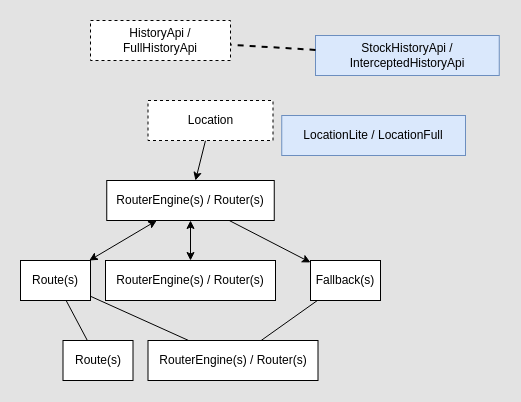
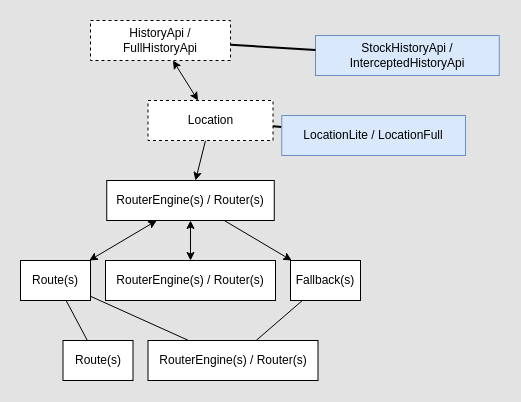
(271, 47) -> (271, 47)
none -> (186, 81)
none -> (277, 127)
(346, 281) -> (326, 281)
